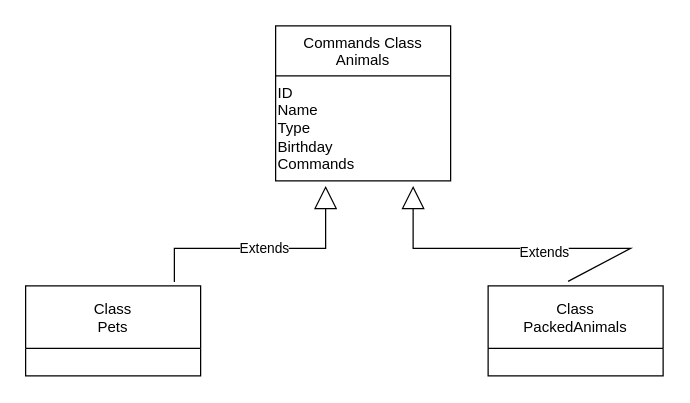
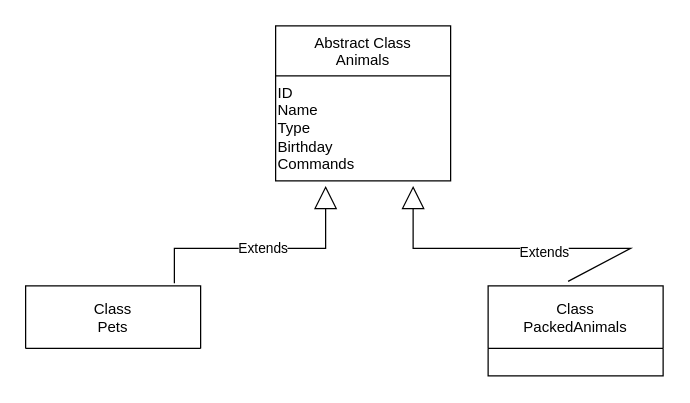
(363, 43) -> (363, 43)
(113, 331) -> (113, 317)
